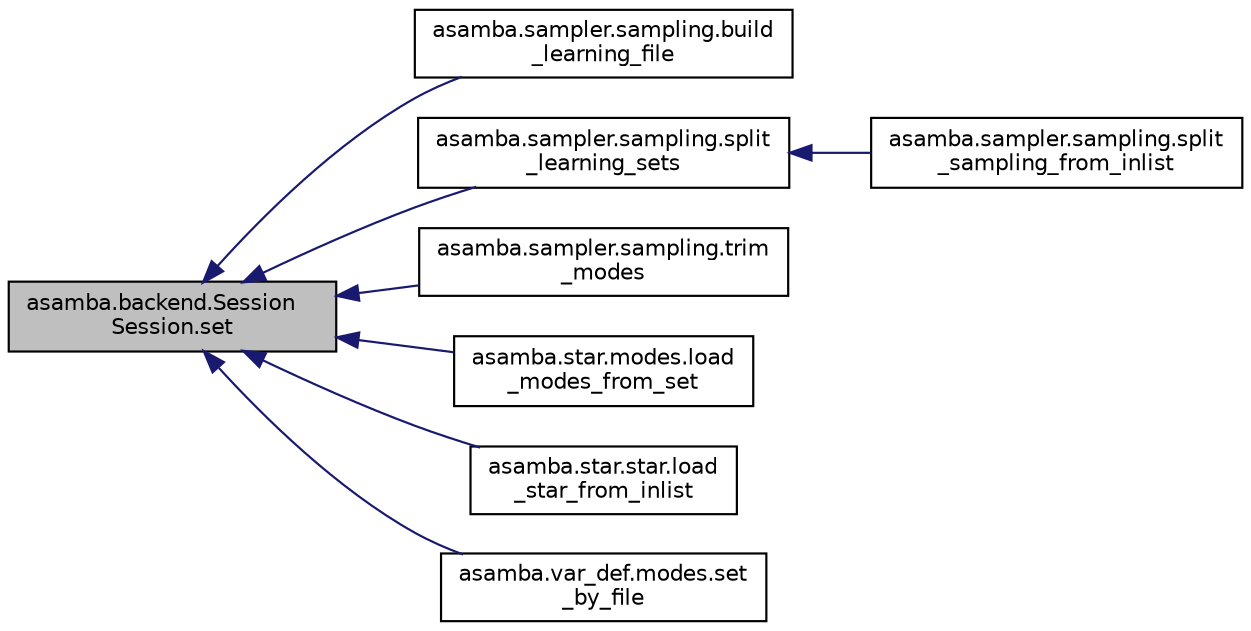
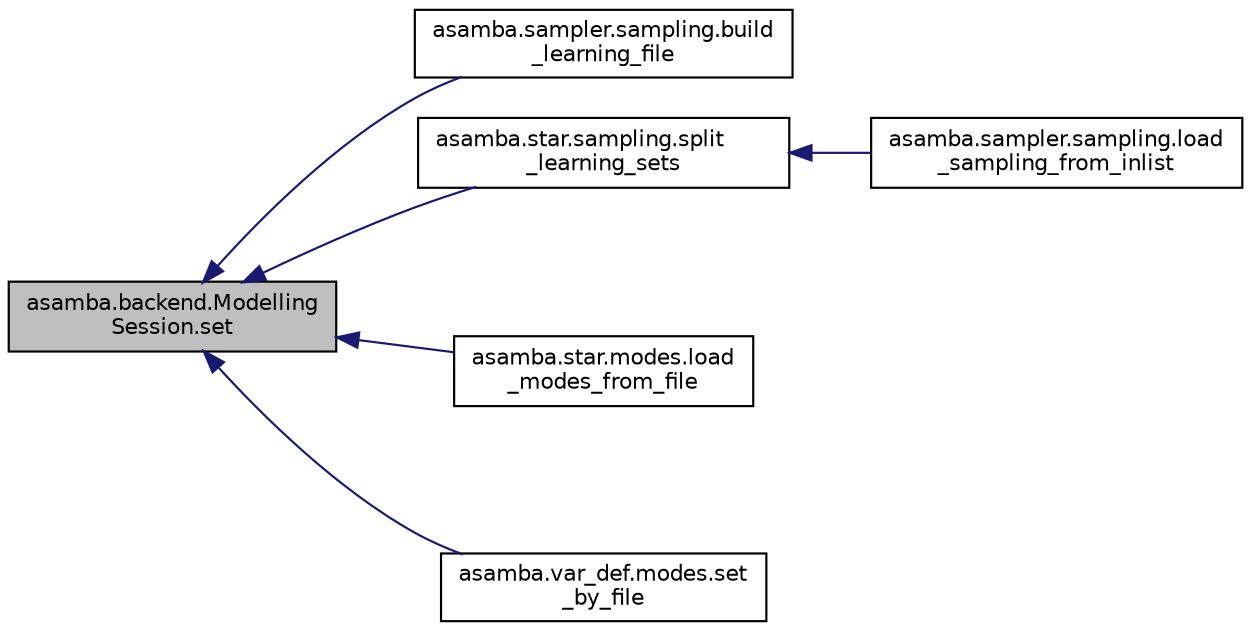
(604, 153) -> (604, 153)
(1057, 153) -> (1057, 153)
(604, 262) -> none
(172, 317) -> (172, 317)
(604, 371) -> (604, 371)
(604, 480) -> none
